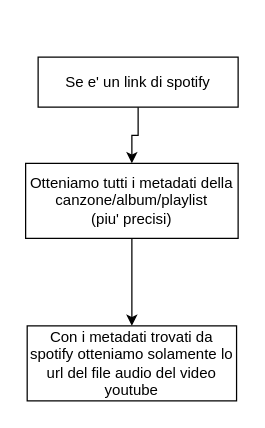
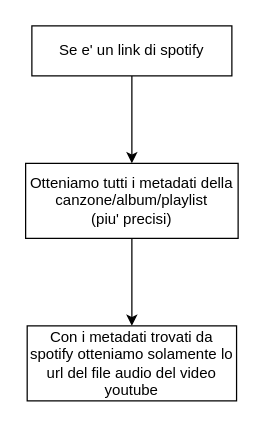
(138, 82) -> (132, 51)
